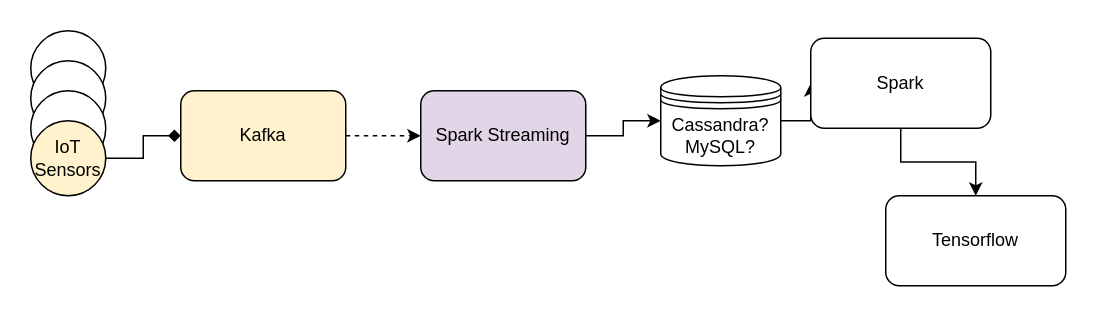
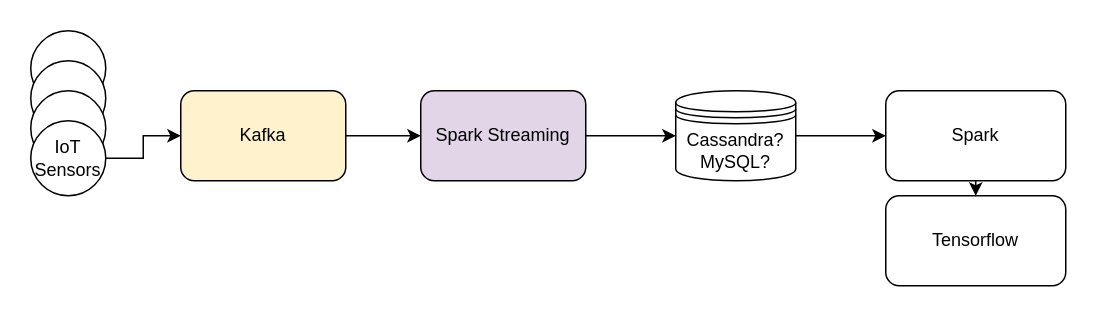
(901, 83) -> (976, 136)
(721, 121) -> (736, 136)
(168, 136) -> (169, 136)
(379, 136) -> (379, 136)
(68, 158) -> (68, 158)
